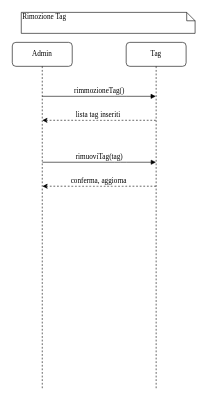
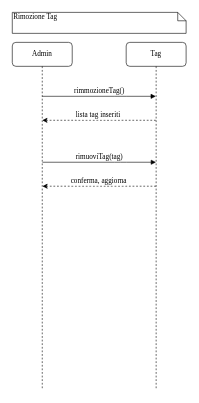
(108, 23) -> (99, 23)
